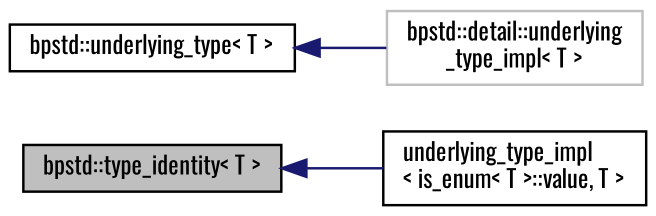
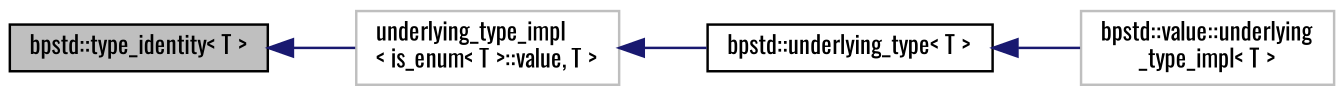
(515, 48) -> (1208, 48)
none -> (675, 48)
(515, 168) -> (488, 48)
